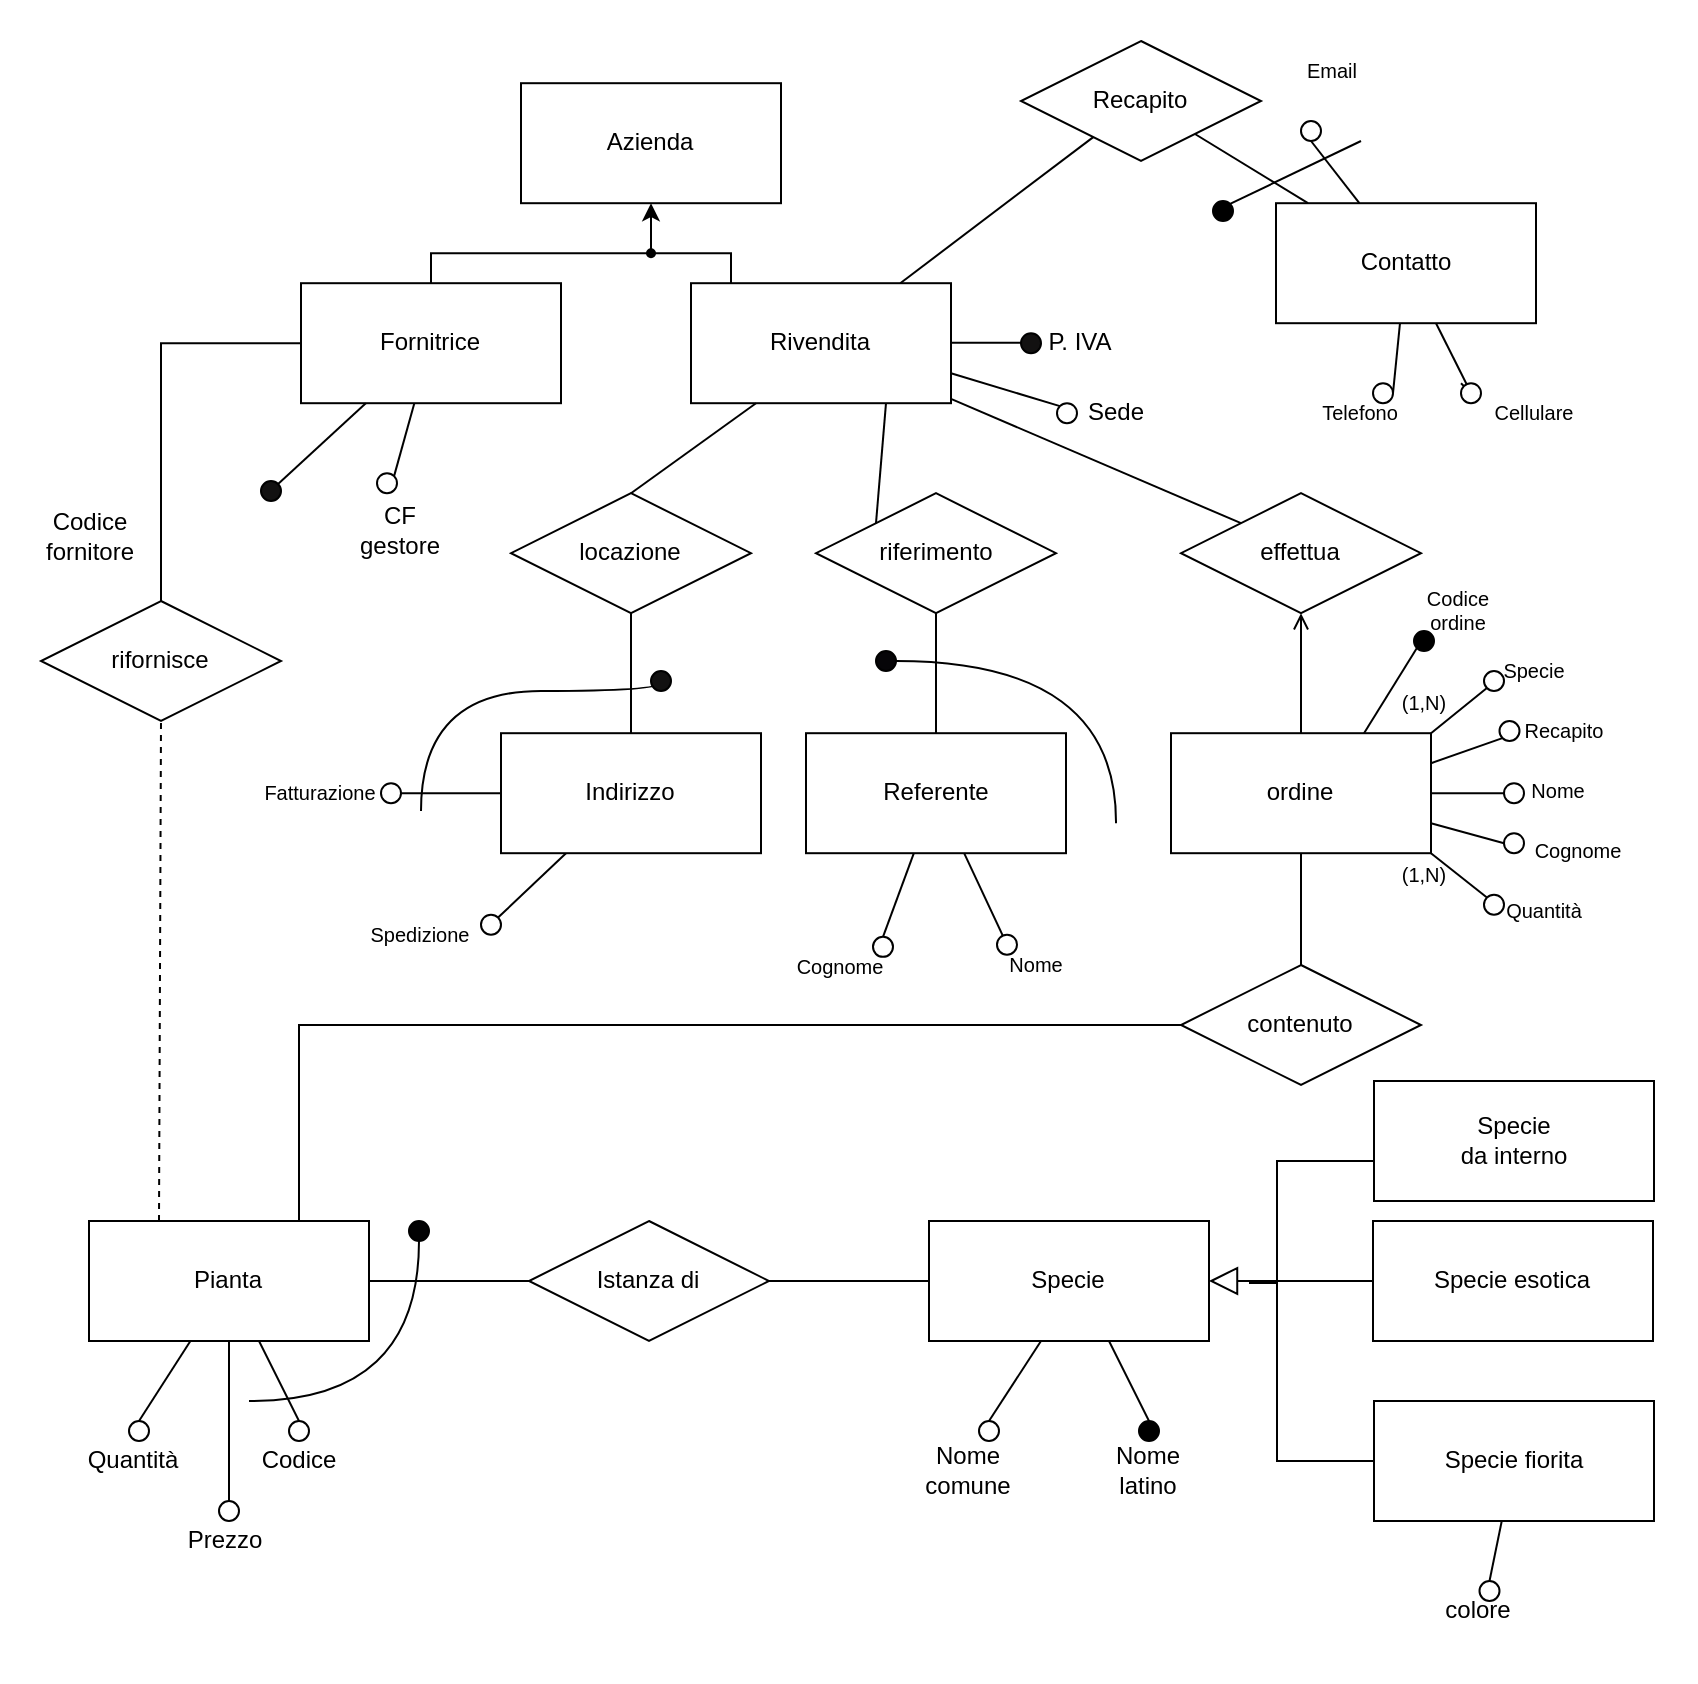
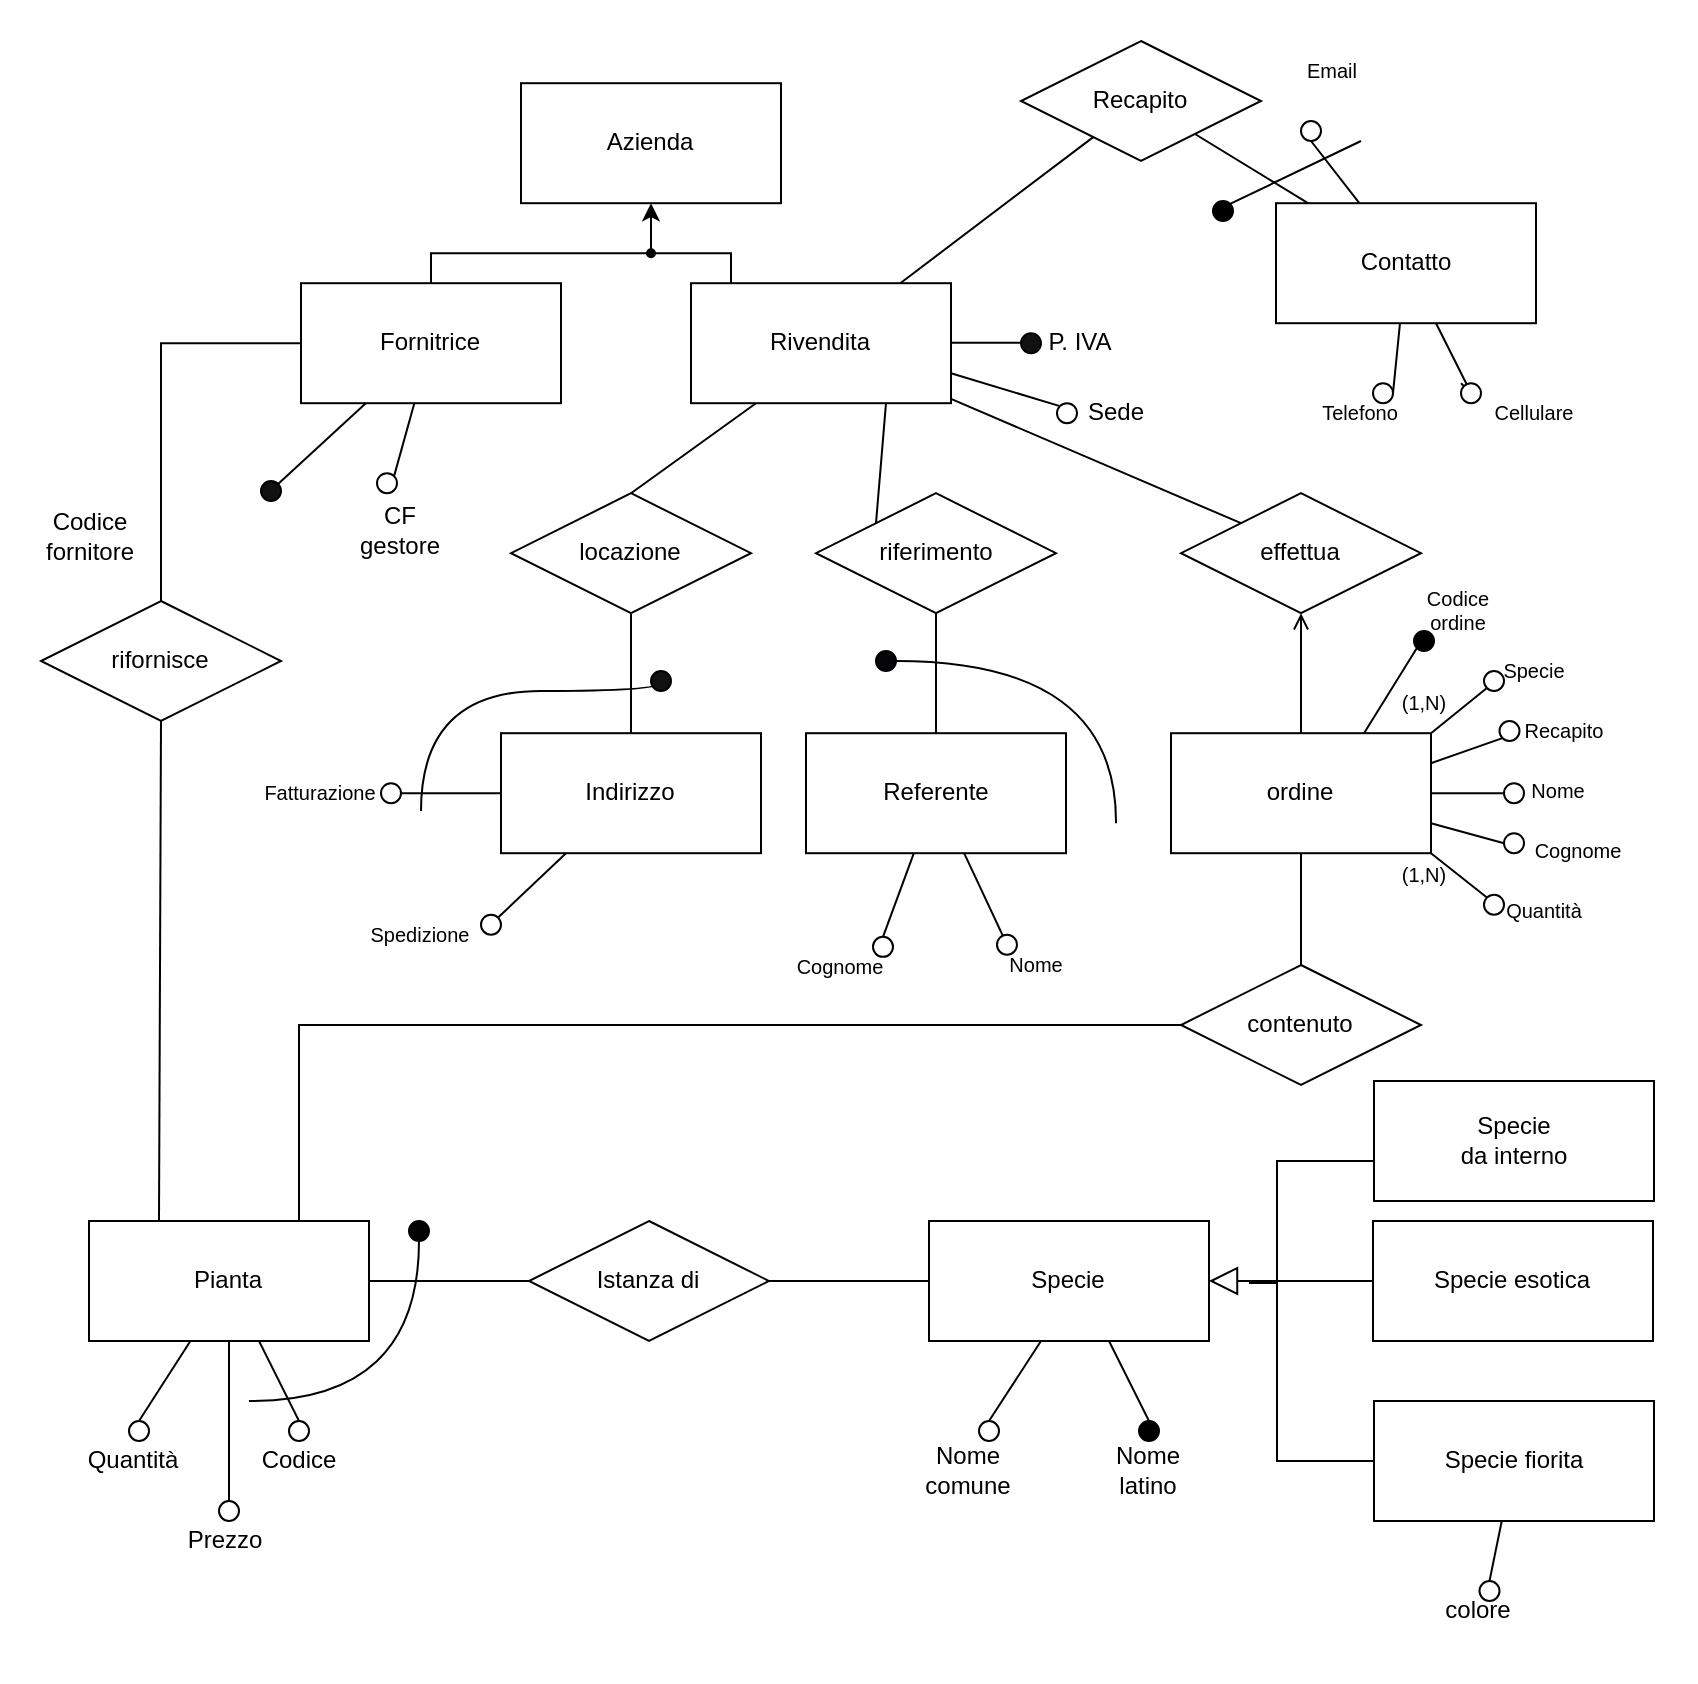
(160, 969) -> (160, 969)
